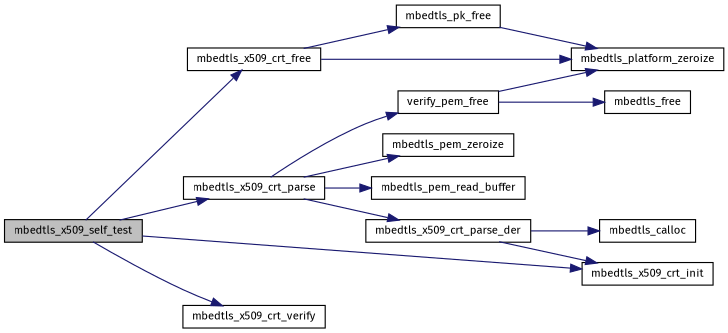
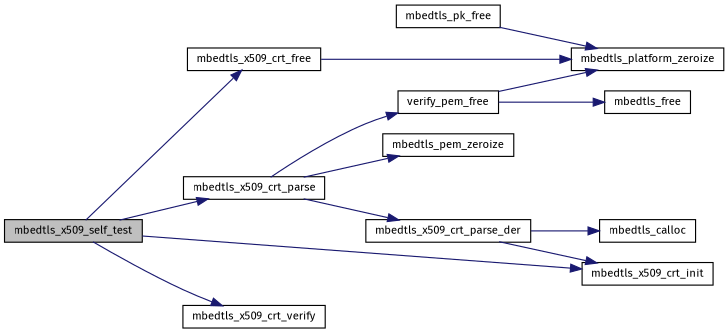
(346, 39) -> none
(448, 188) -> none
